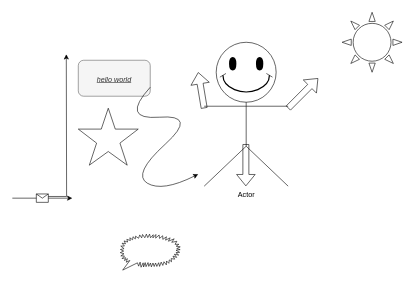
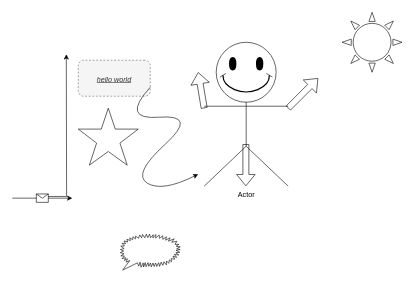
(114, 78) -> (114, 78)
